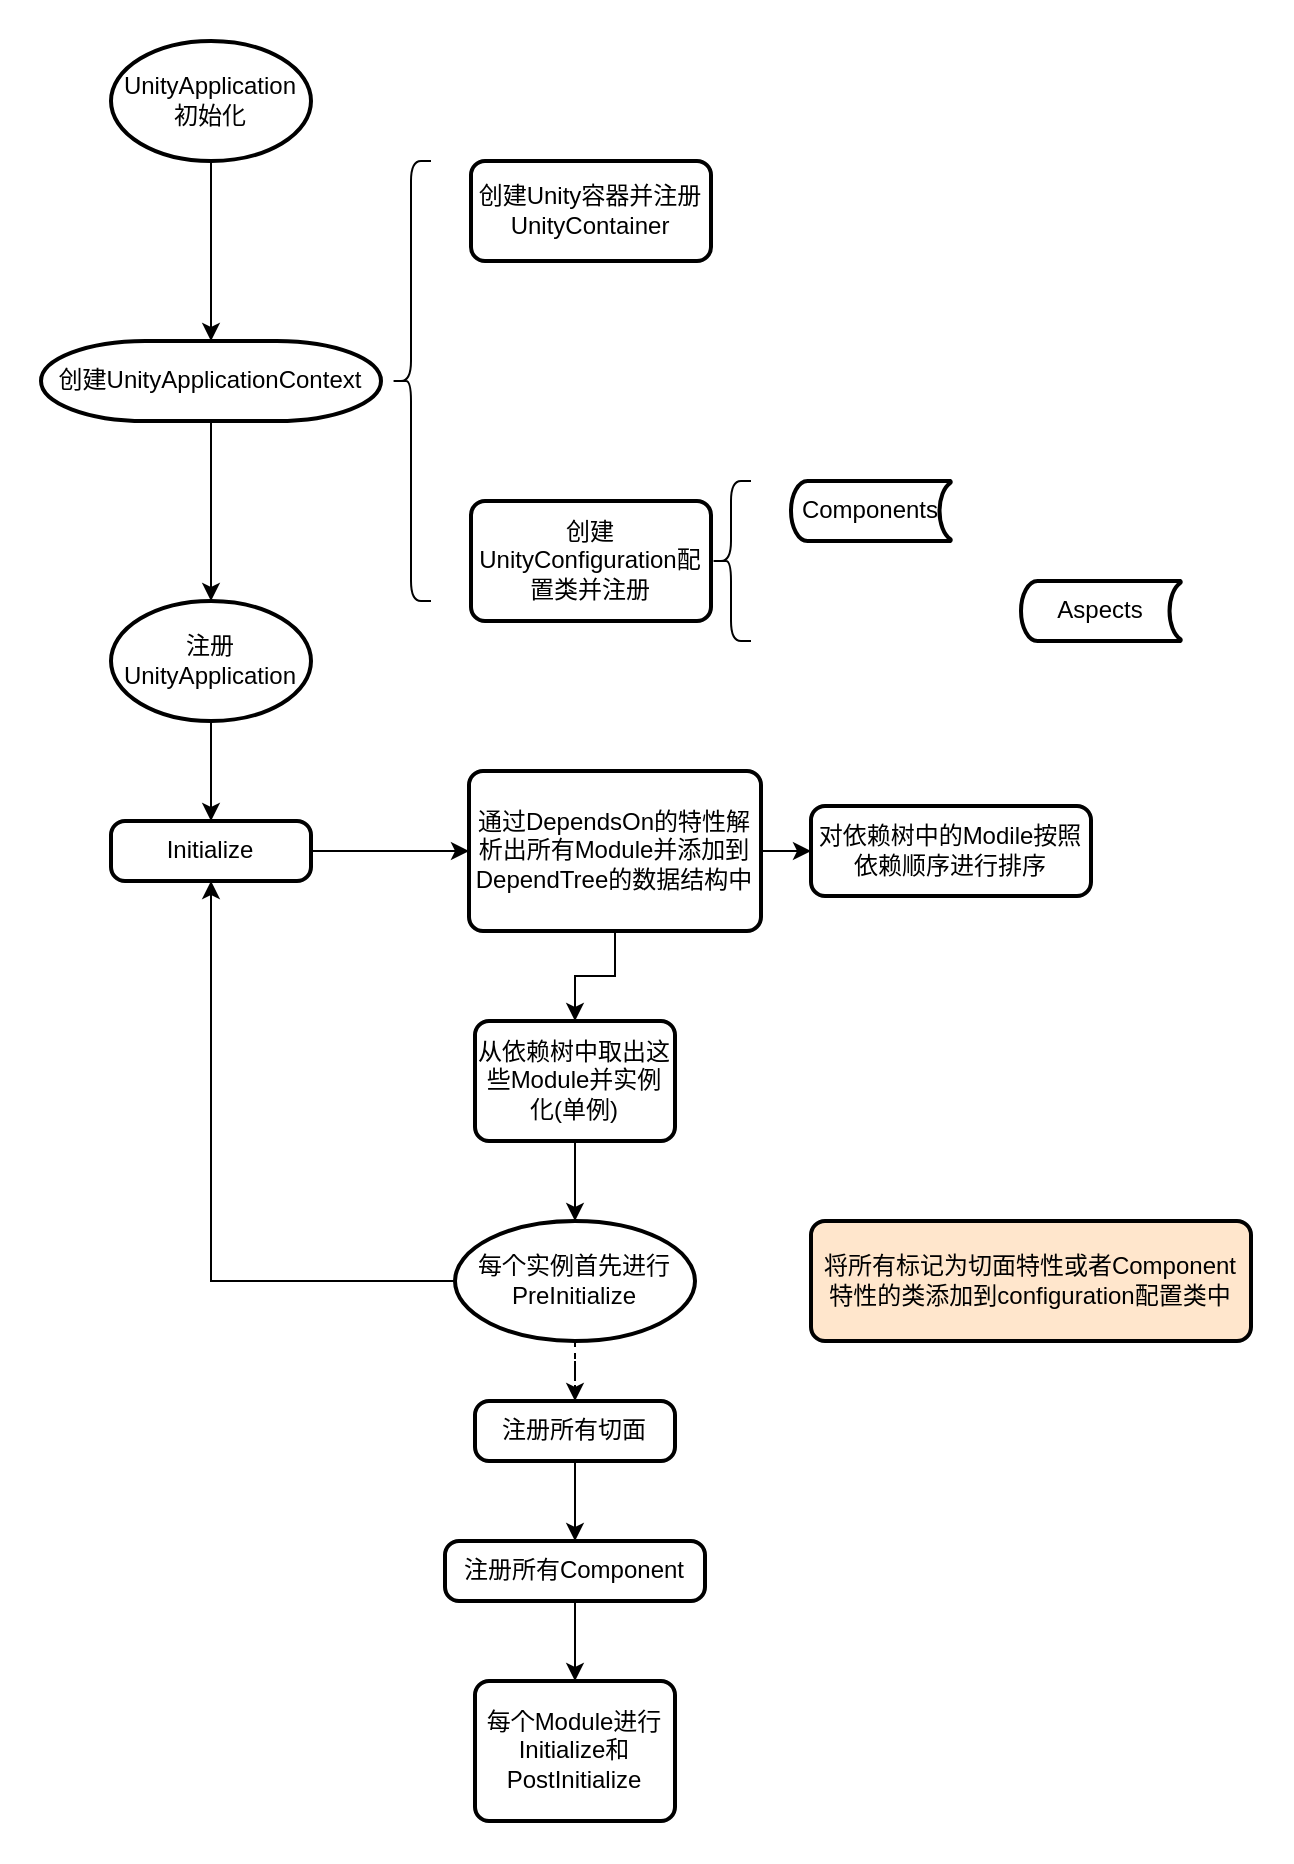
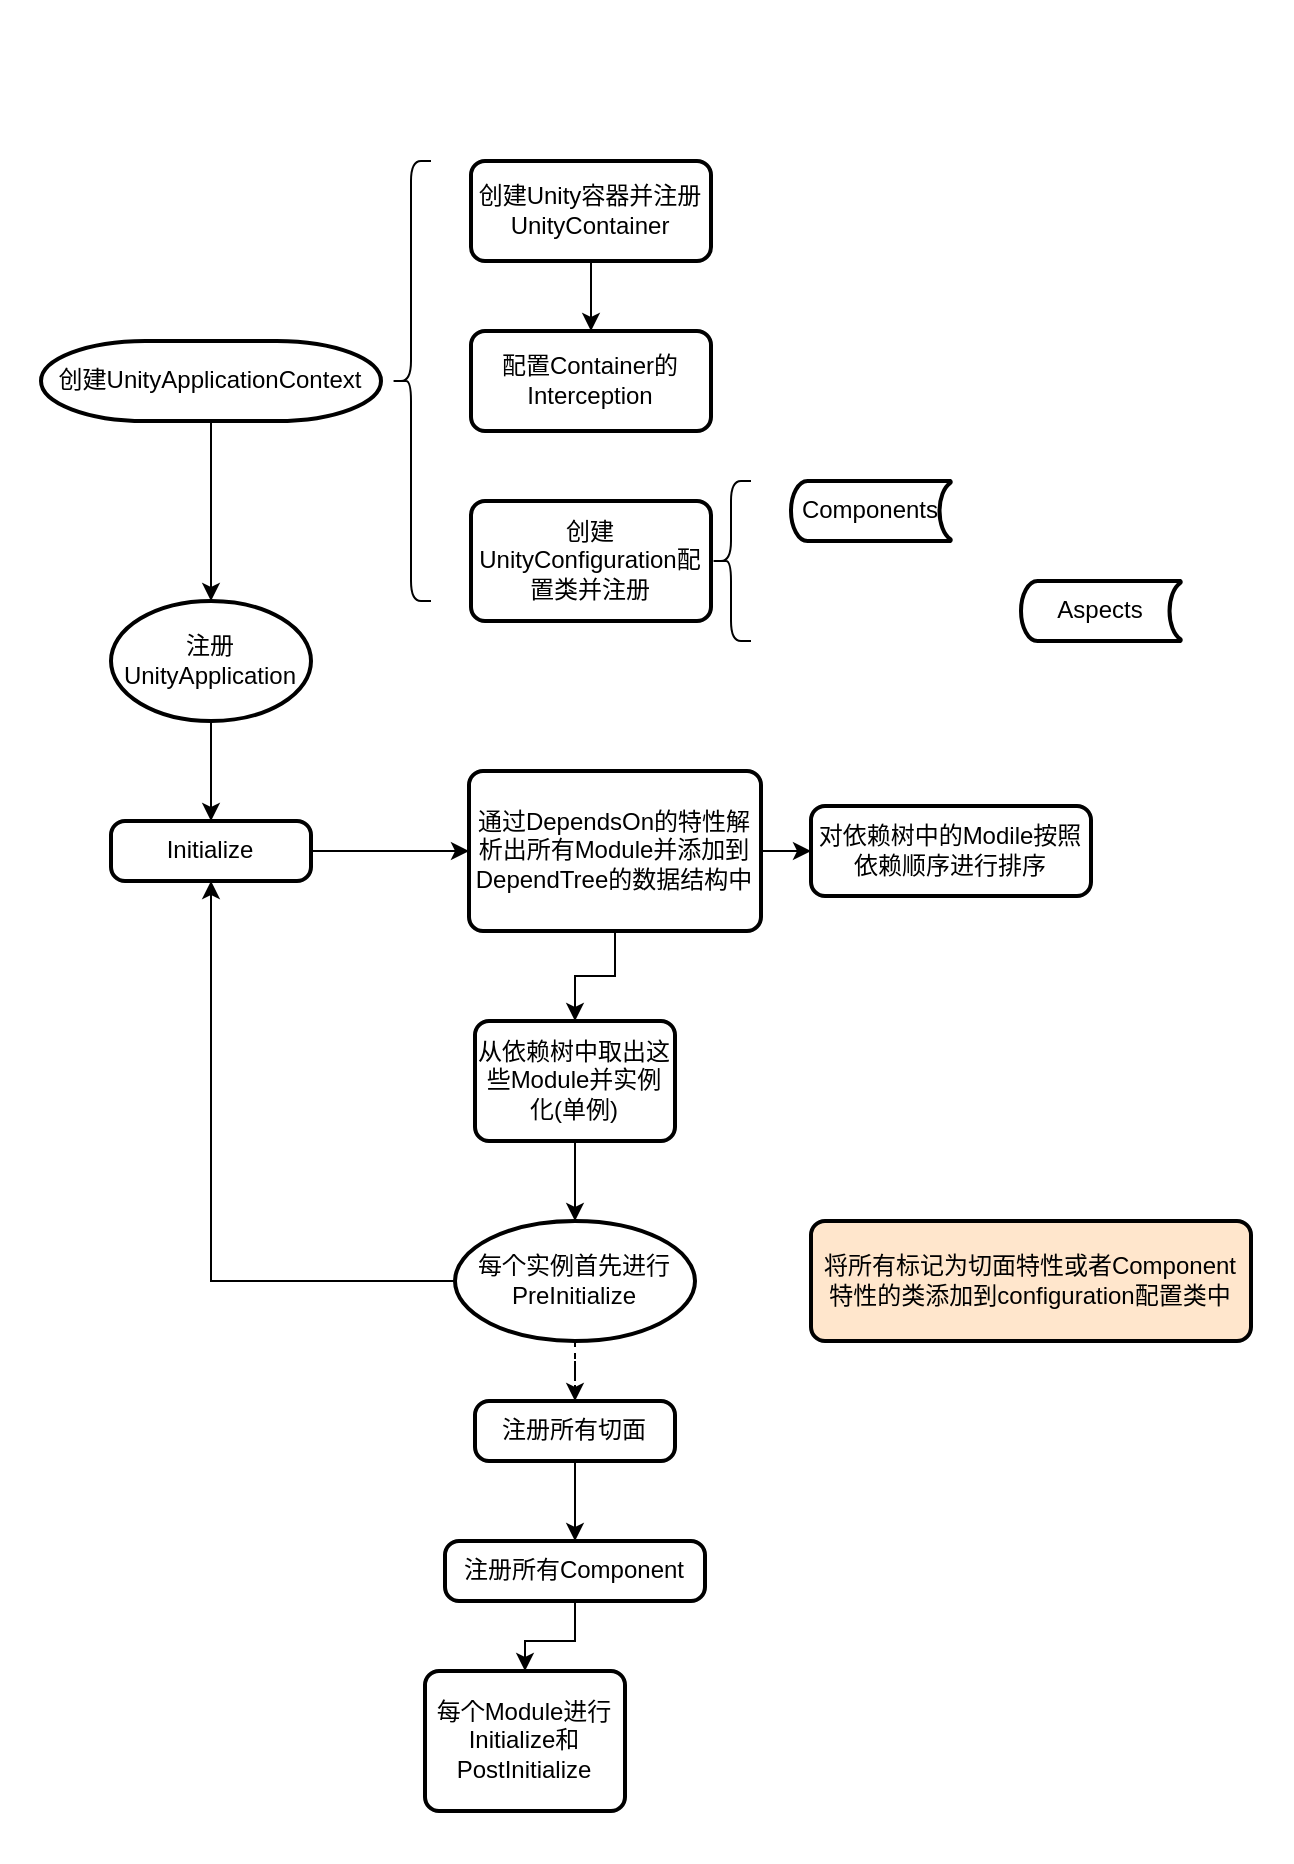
(211, 101) -> none
(211, 244) -> none
none -> (591, 299)
none -> (591, 381)
(575, 1751) -> (525, 1741)
